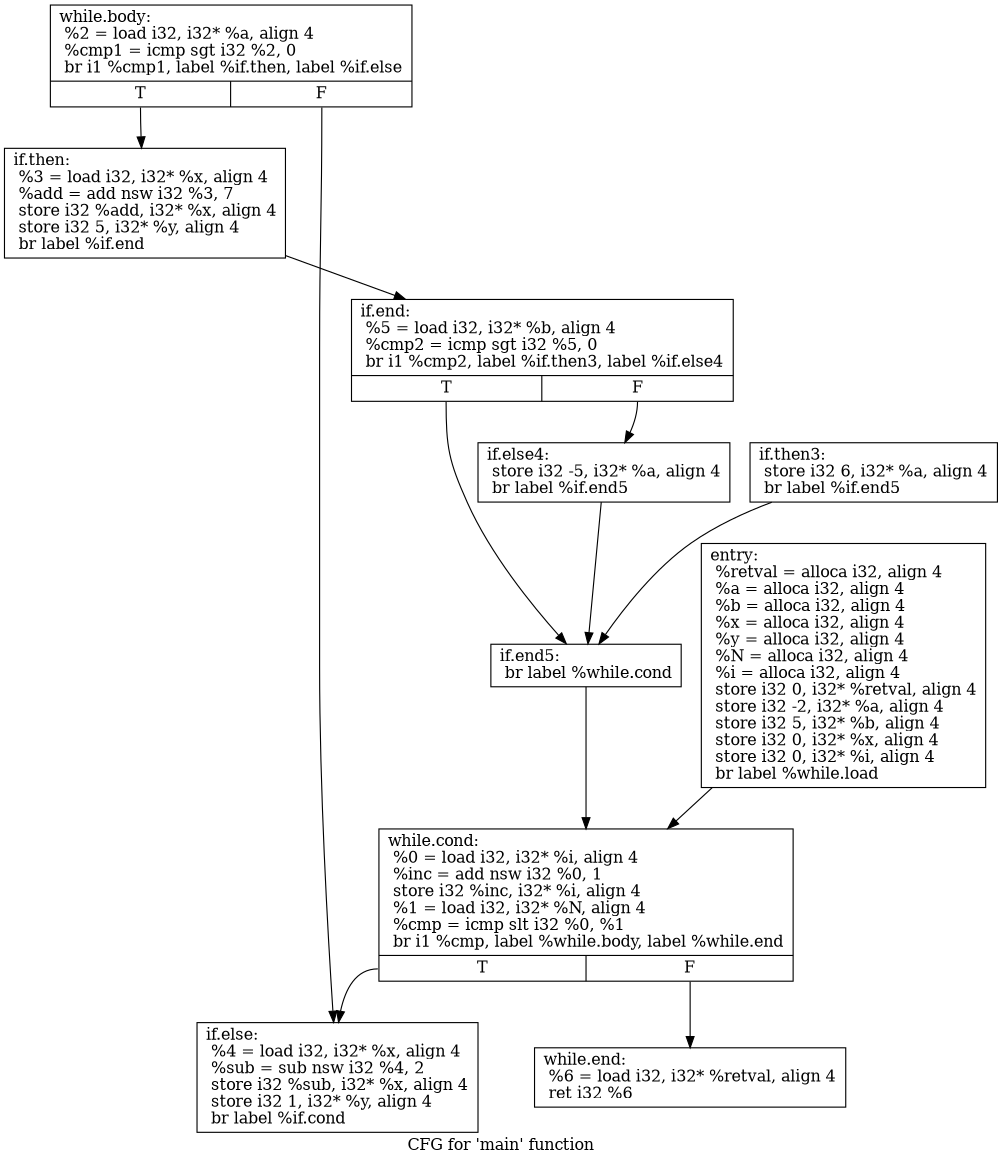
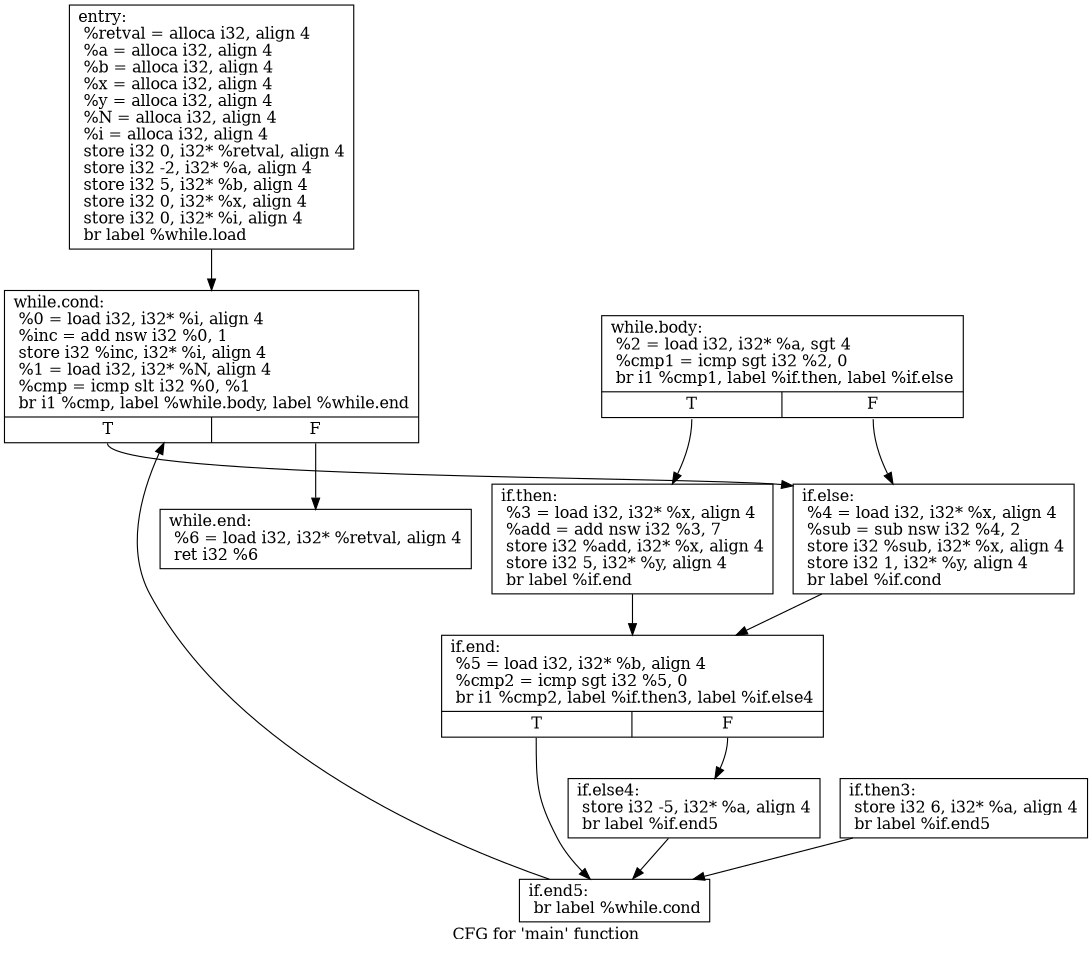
(187, 34) -> (731, 345)
none -> (784, 612)
